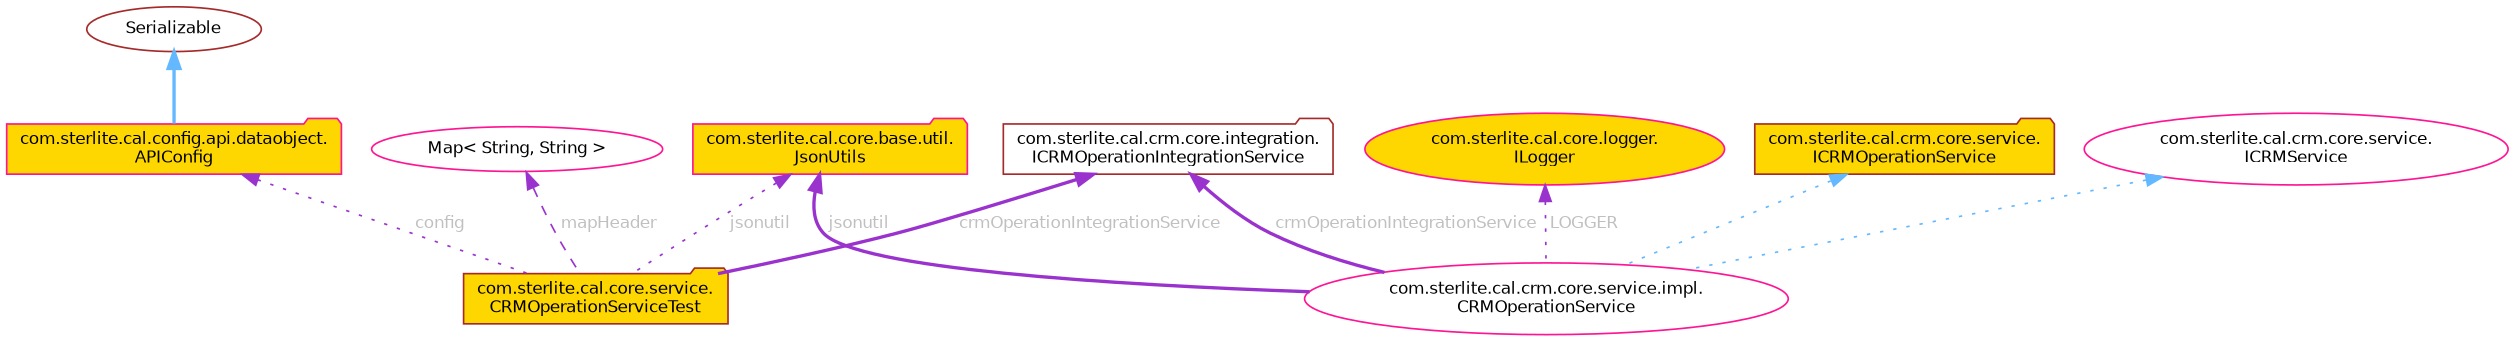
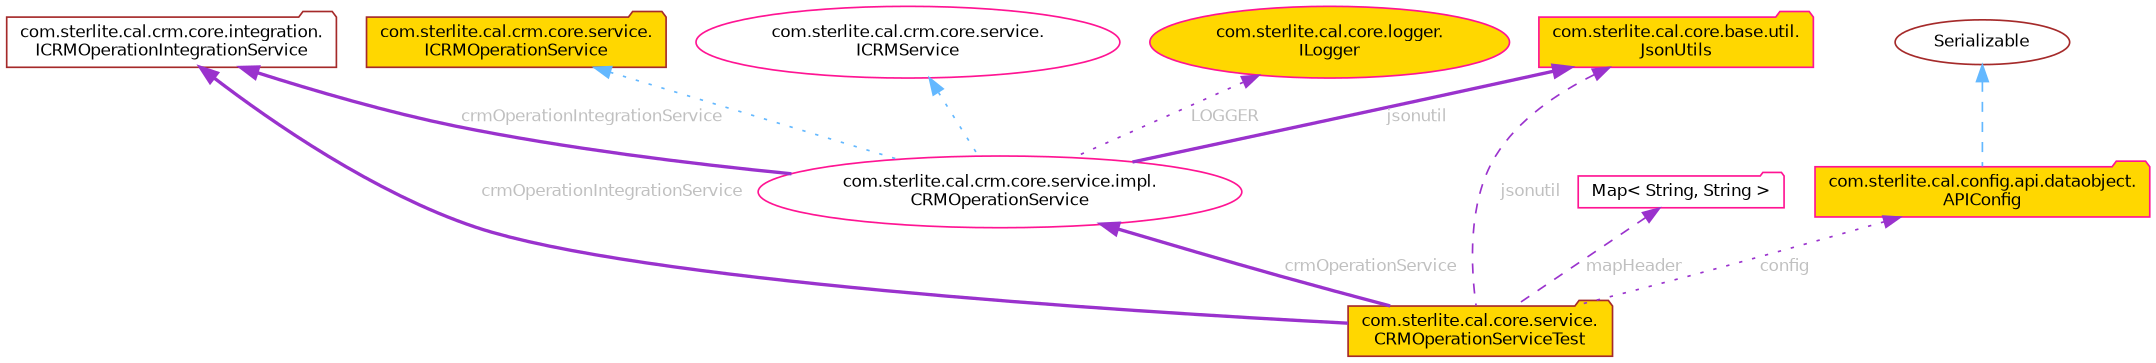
(174, 96) -> (1982, 124)
(517, 149) -> (1681, 192)
(704, 228) -> (1490, 167)
none -> (1254, 269)
